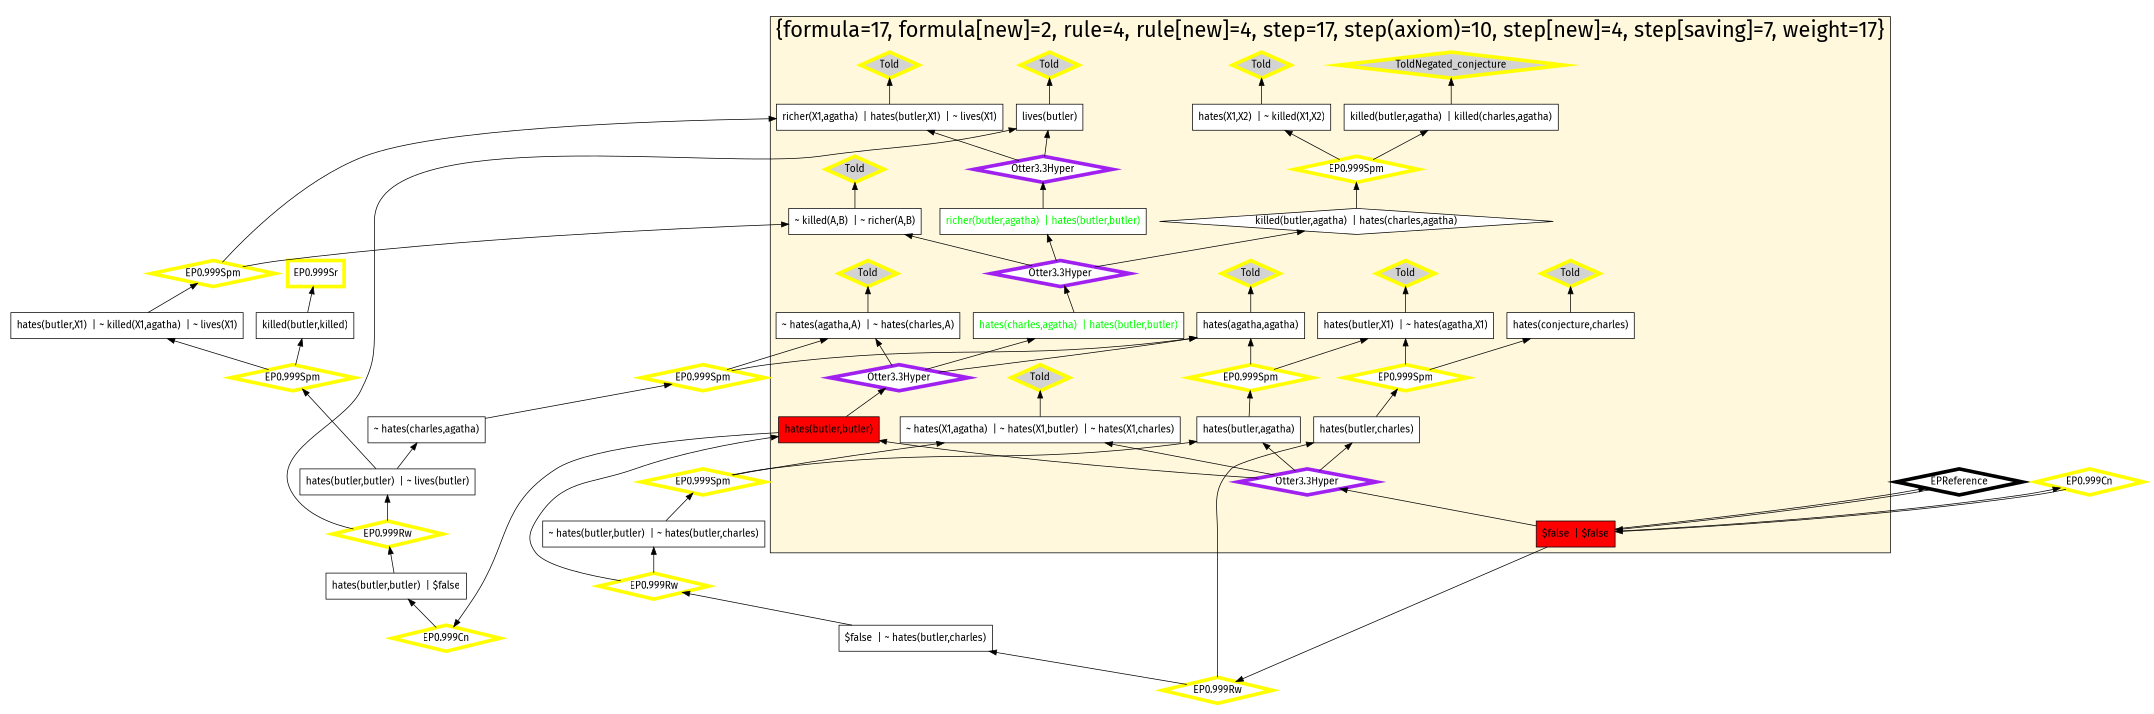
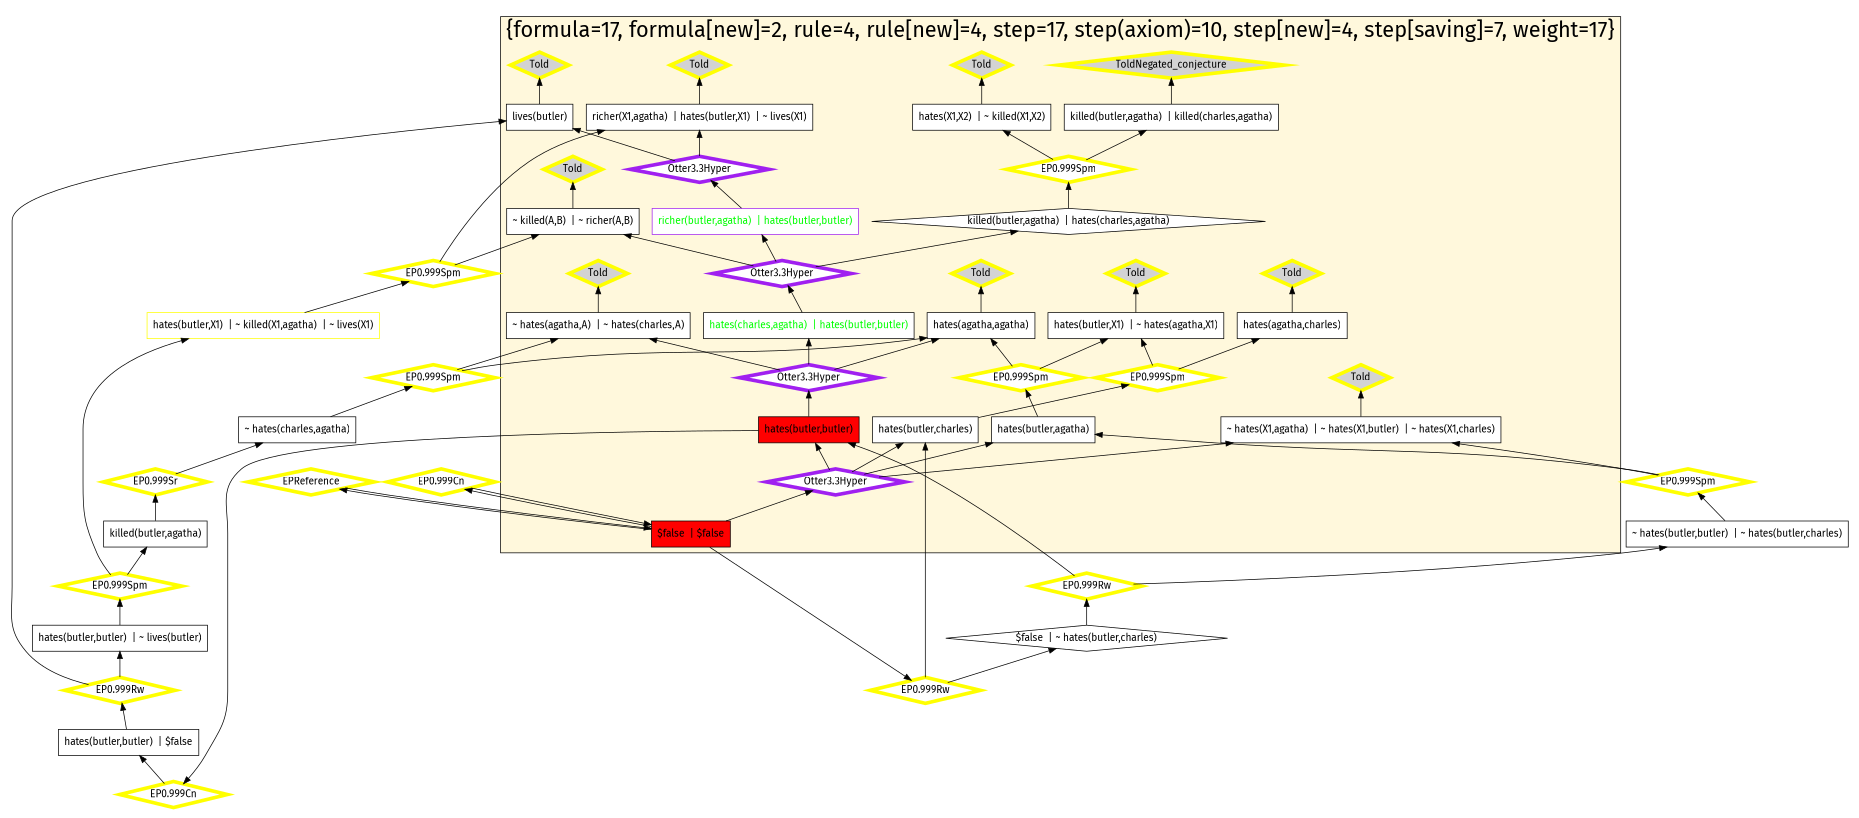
(1043, 221) -> (755, 221)
(316, 274) -> (155, 482)
(127, 326) -> (263, 326)
(305, 326) -> (155, 534)
(1571, 326) -> (1292, 326)
(405, 459) -> (216, 460)
(1959, 482) -> (311, 482)
(916, 638) -> (1087, 638)
